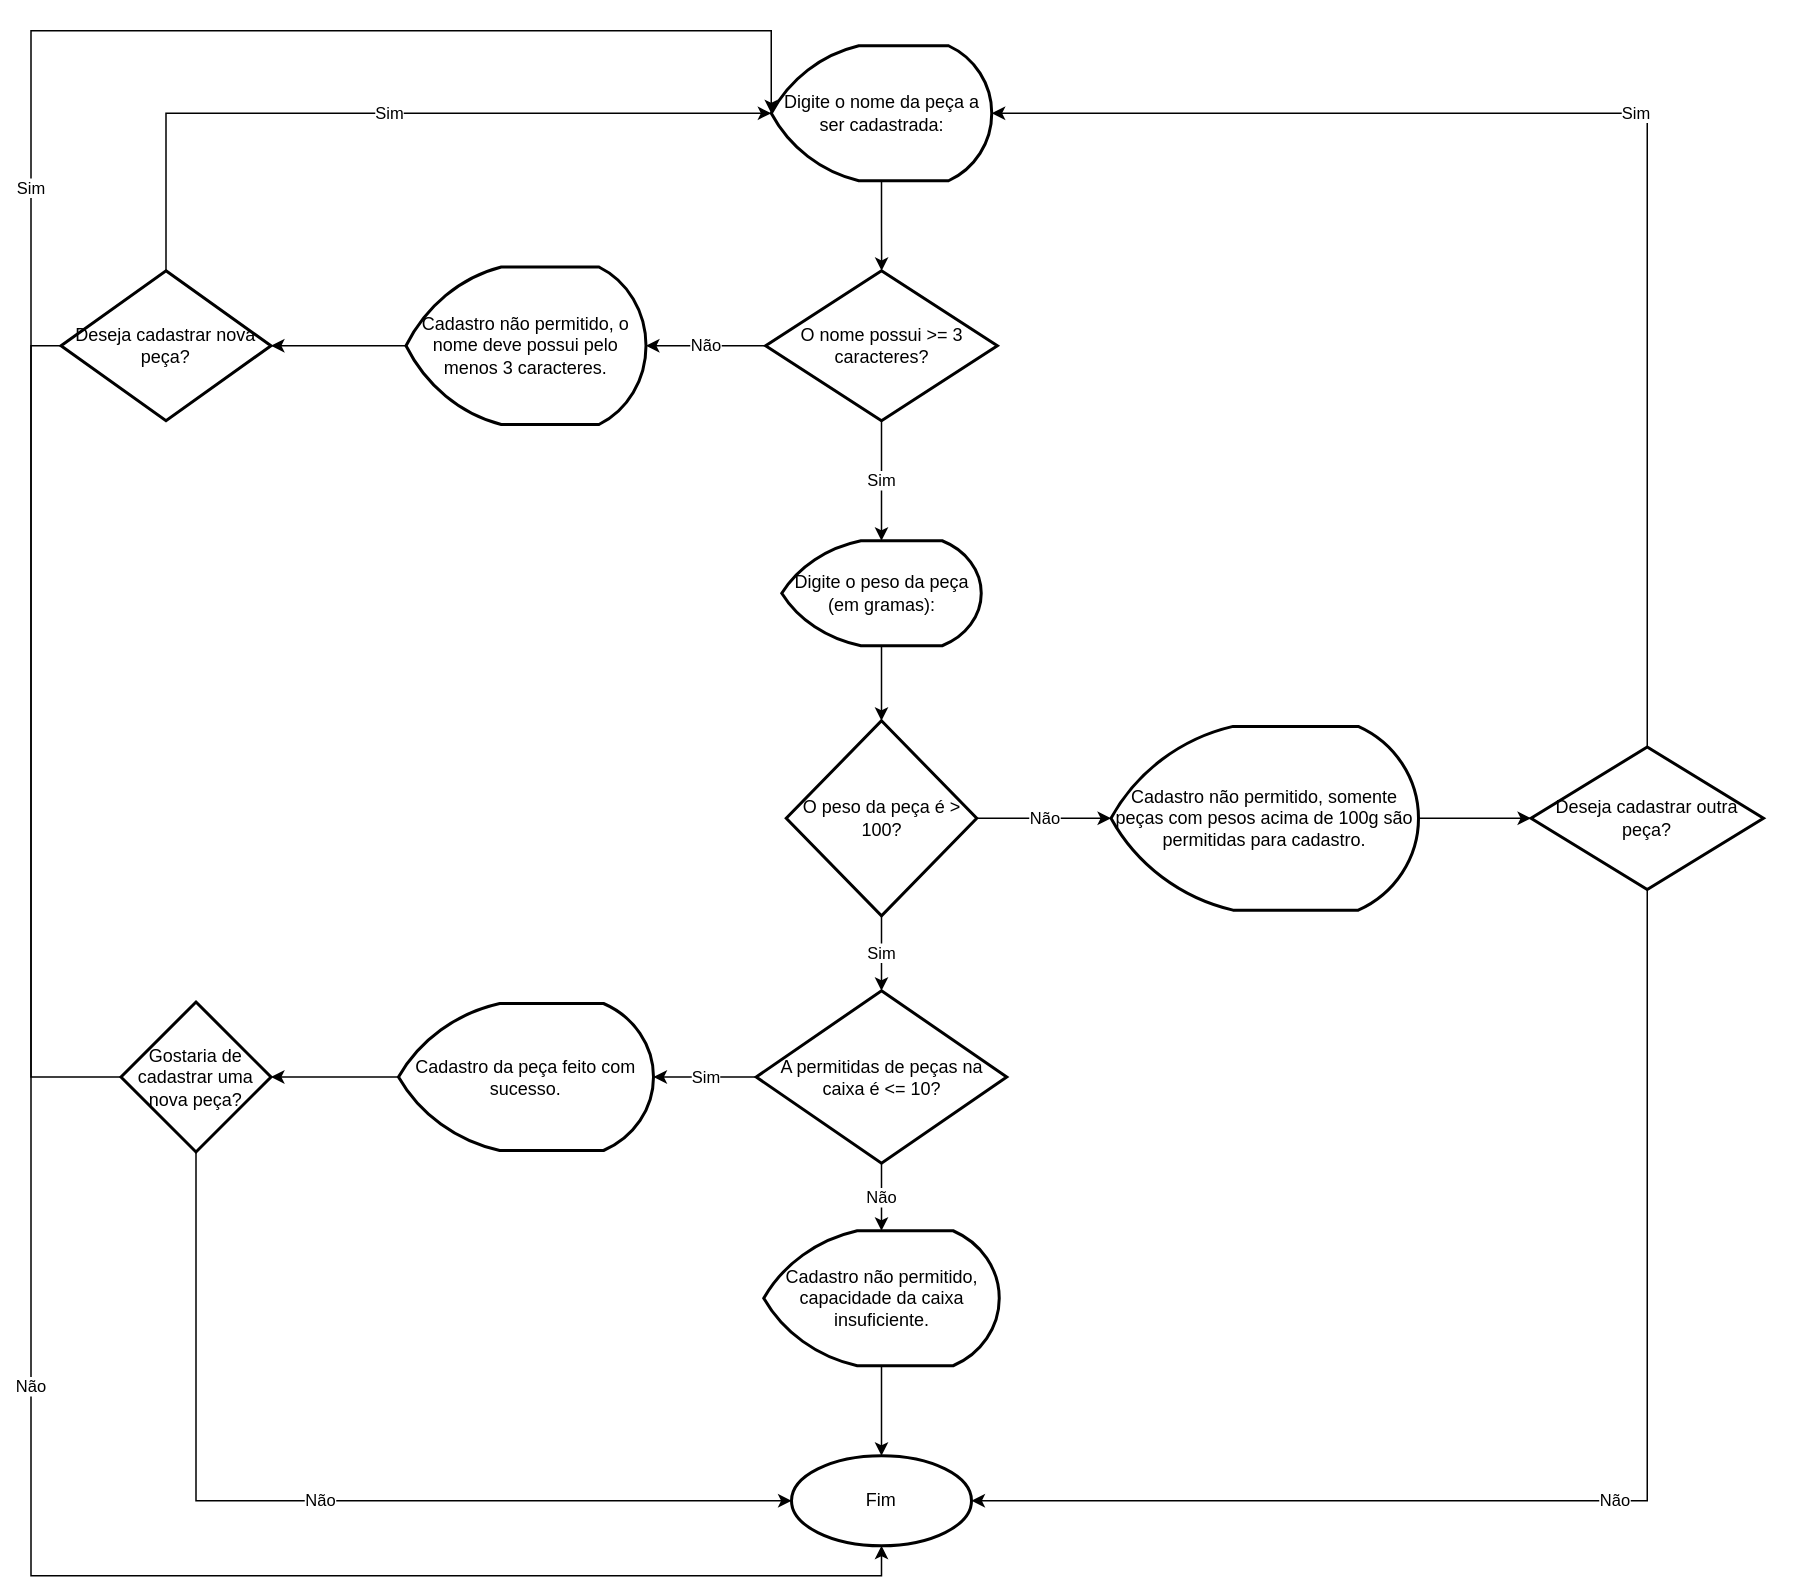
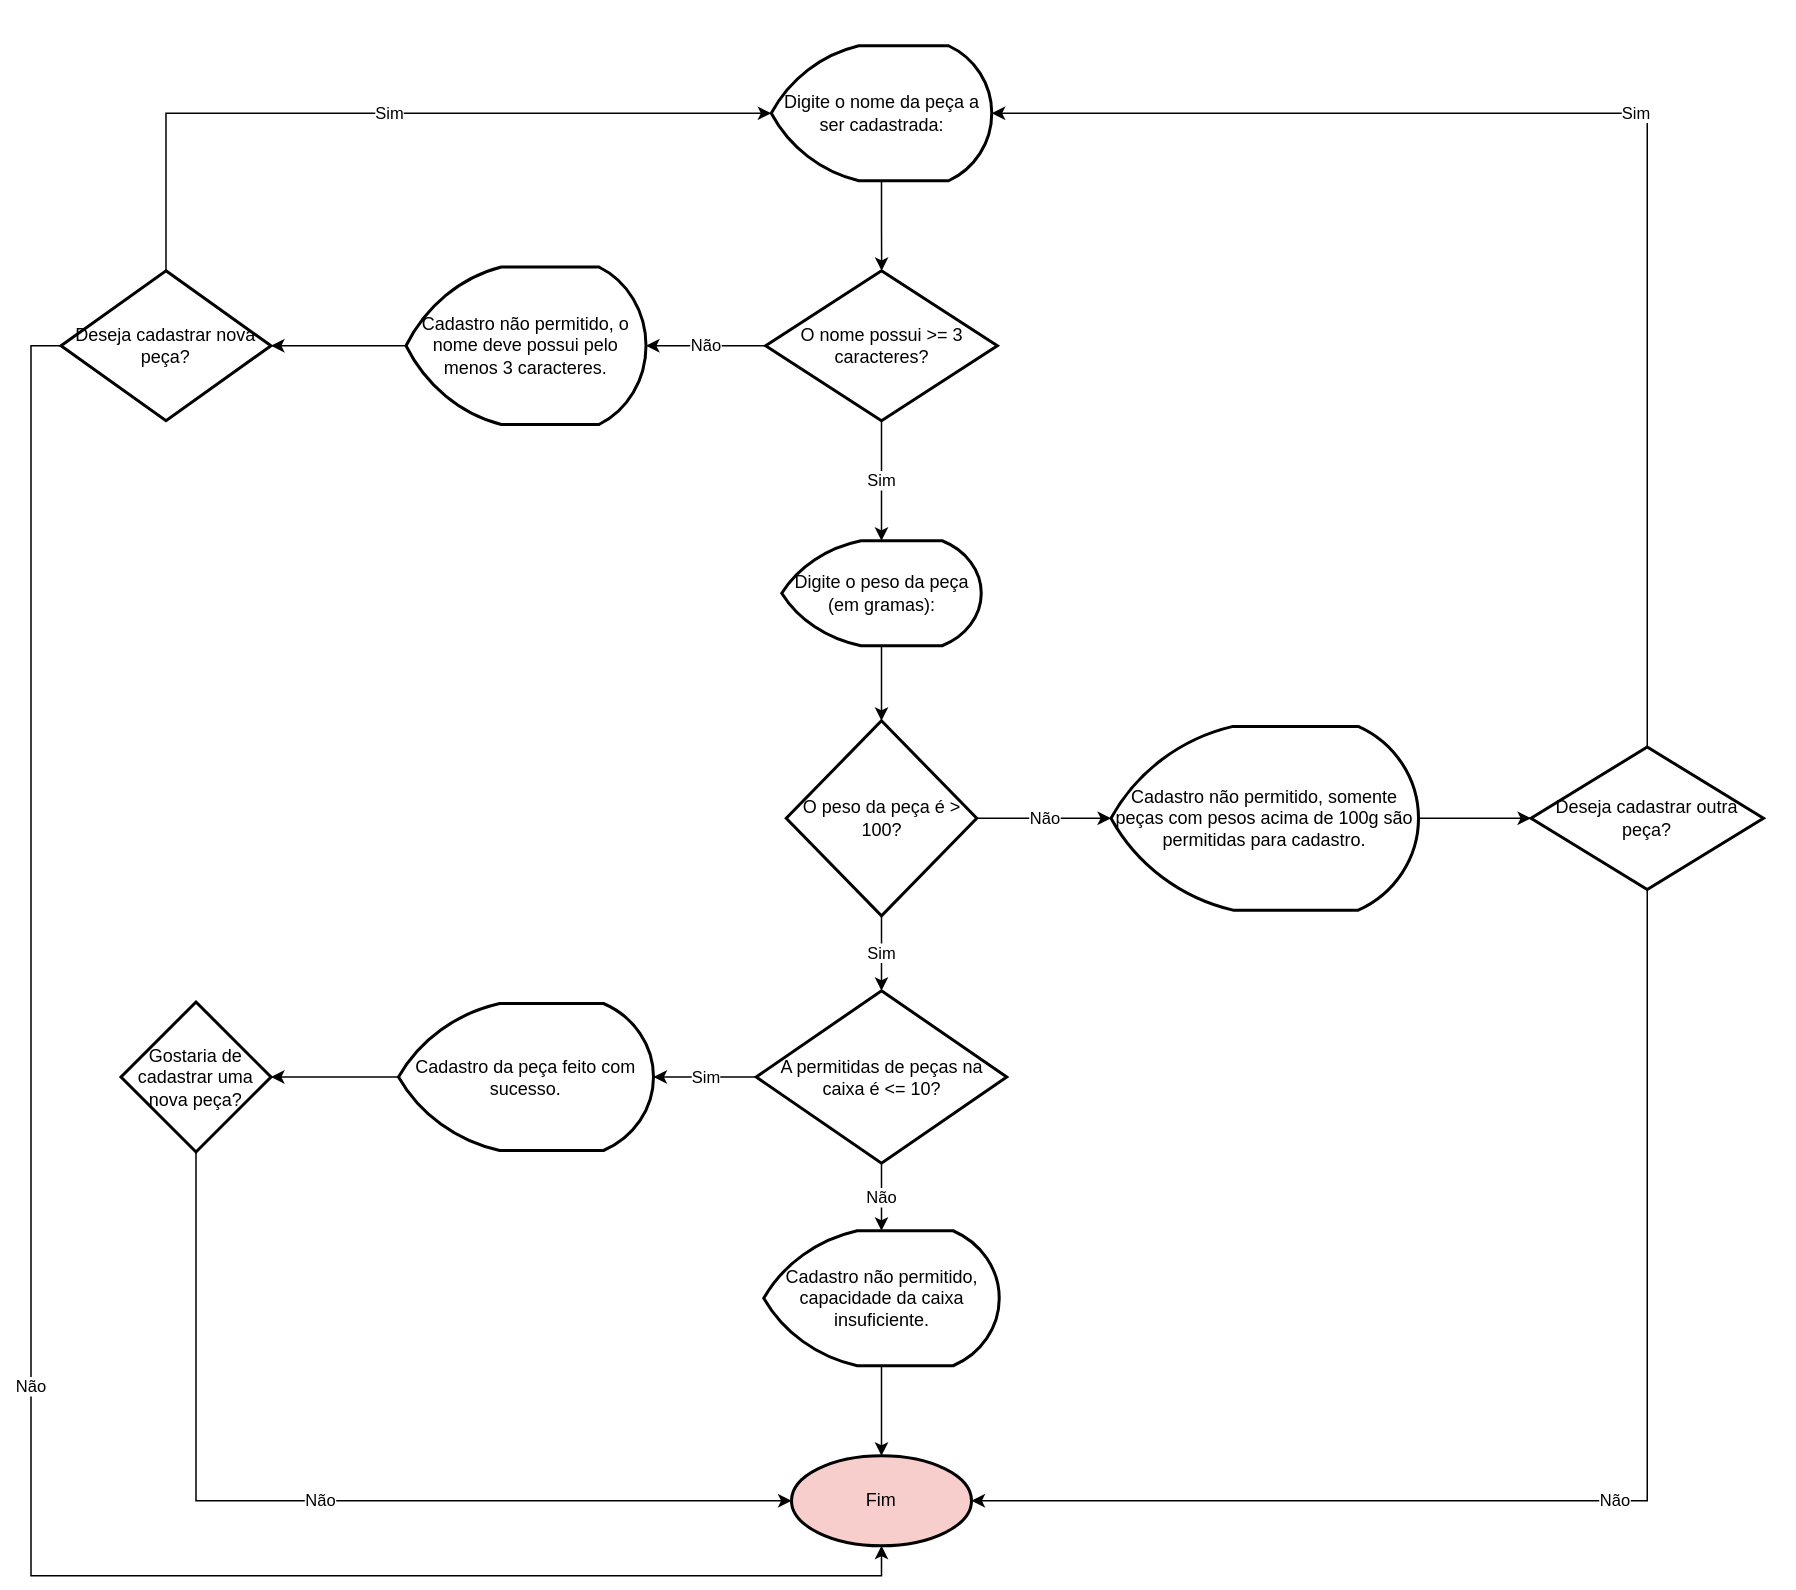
(281, 31) -> none
(881, 1501) -> (881, 1501)
